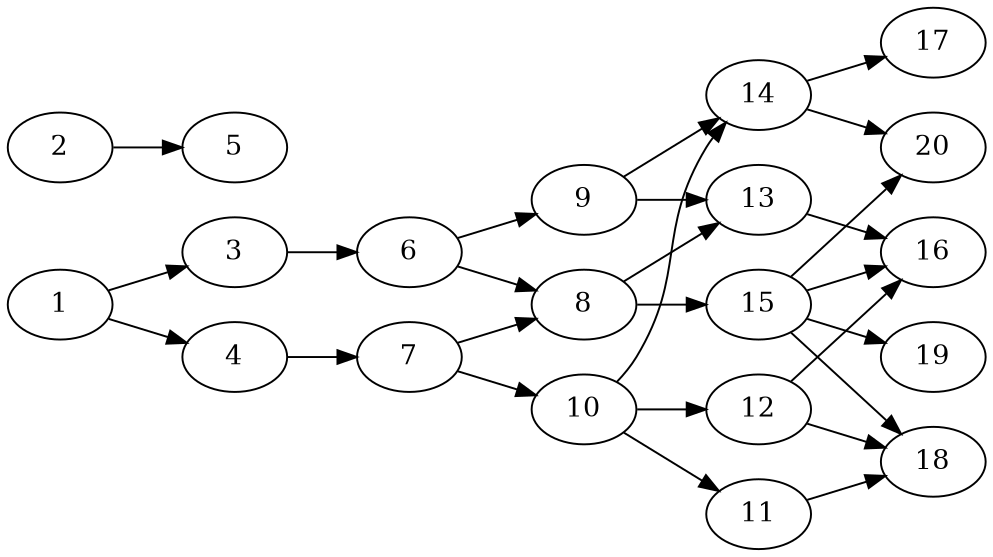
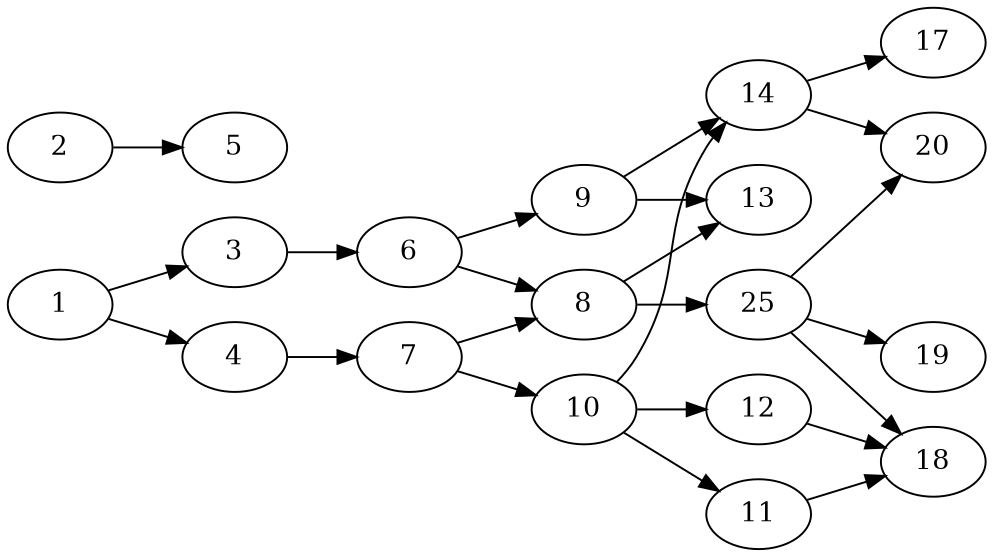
(933, 252) -> none
(759, 305) -> (759, 305)
